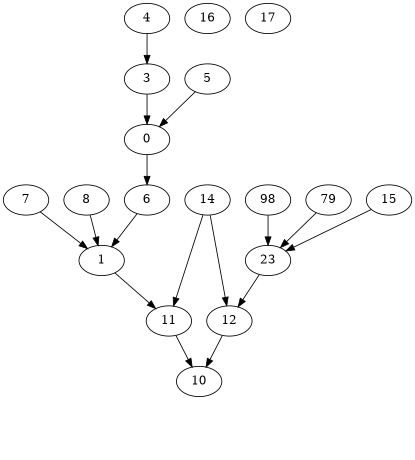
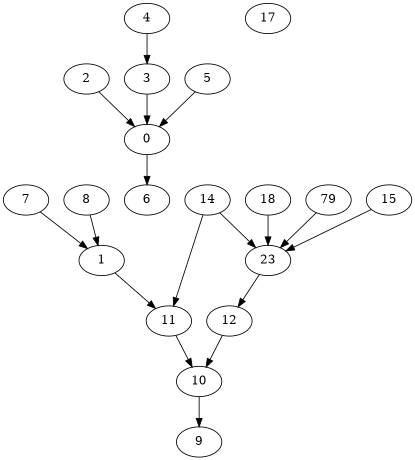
(208, 18) -> none
none -> (87, 79)
(268, 200) -> (268, 200)
(127, 227) -> none
(218, 256) -> (235, 227)
none -> (199, 442)
